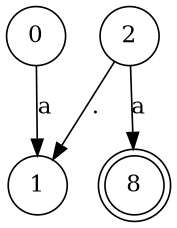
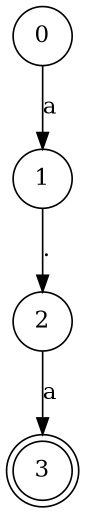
(88, 103) -> (43, 242)
(135, 185) -> (43, 471)
